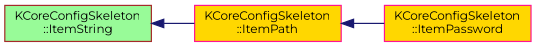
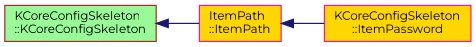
(78, 23) -> (80, 23)
(268, 23) -> (240, 23)
